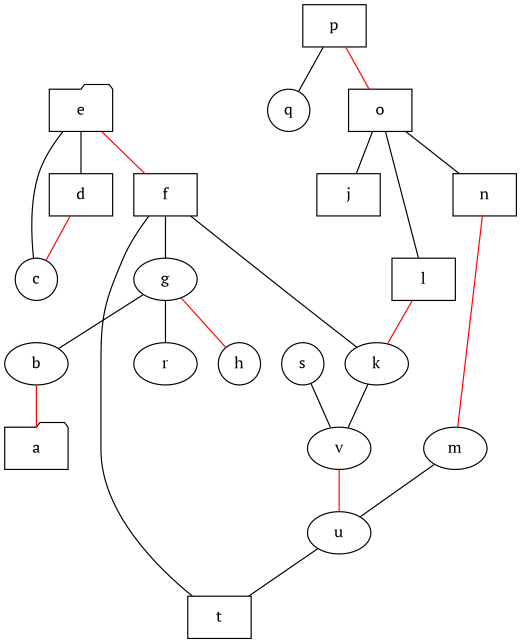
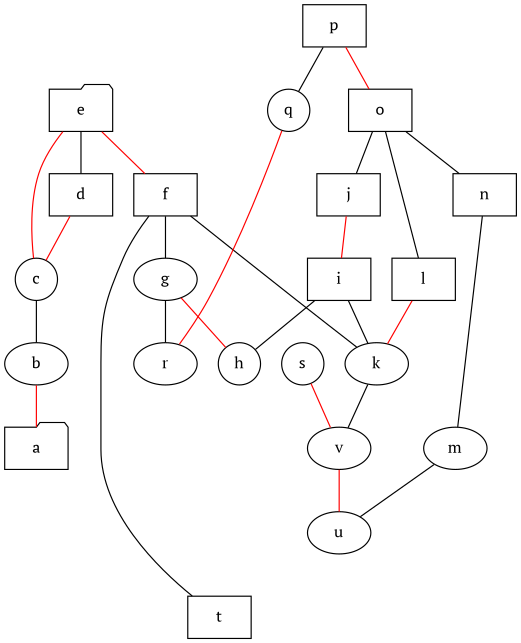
(35, 192) -> (35, 192)
none -> (237, 241)
none -> (339, 279)
(470, 322) -> (470, 322)
(94, 326) -> (36, 322)
(321, 406) -> (321, 406)
(283, 572) -> none
